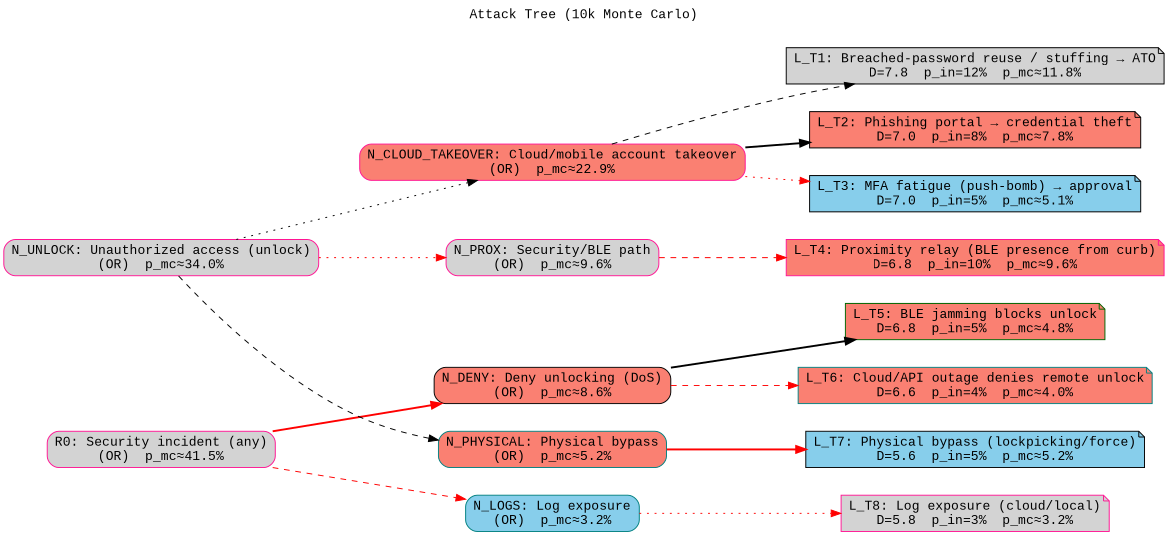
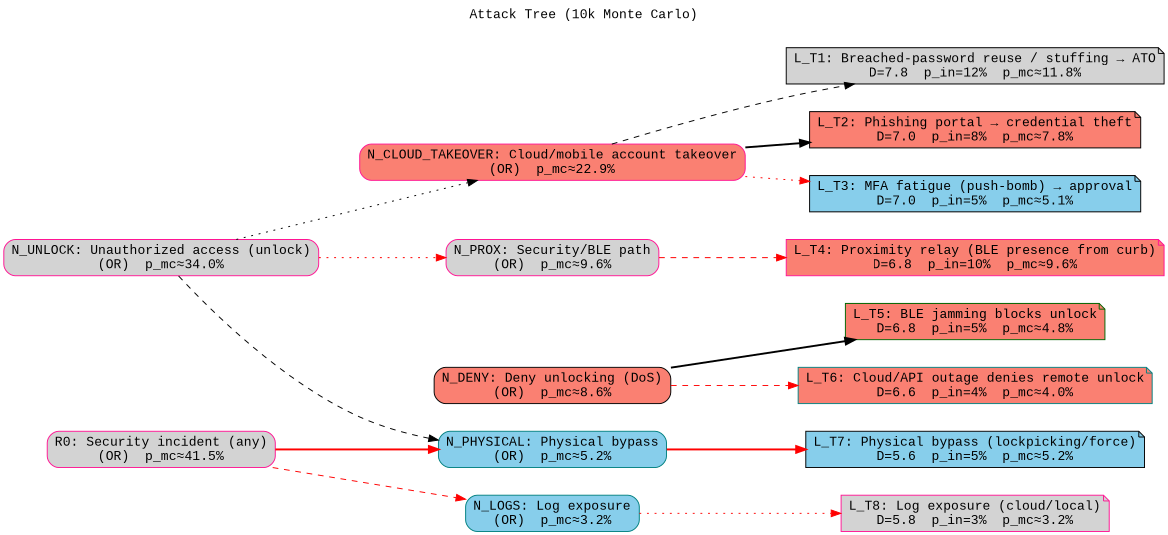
(348, 419) -> (352, 449)
(552, 449) -> (552, 449)
